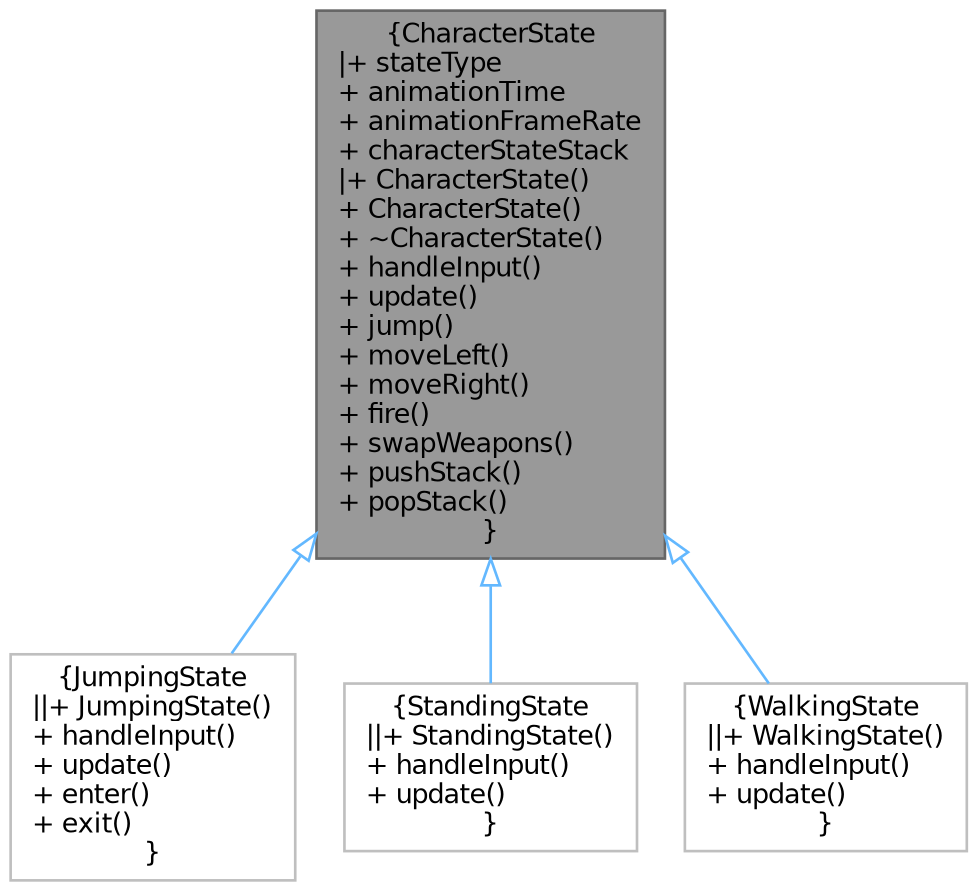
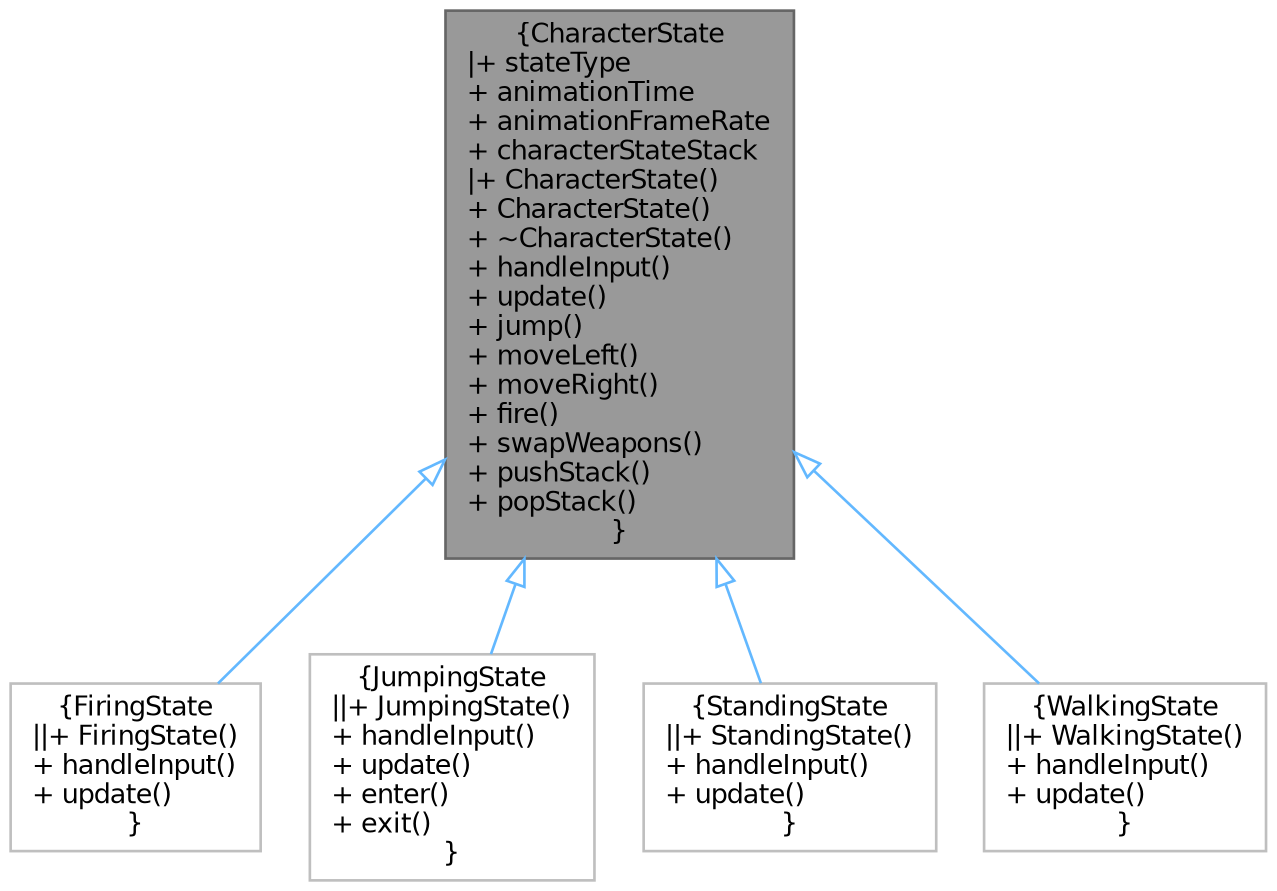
none -> (136, 767)
